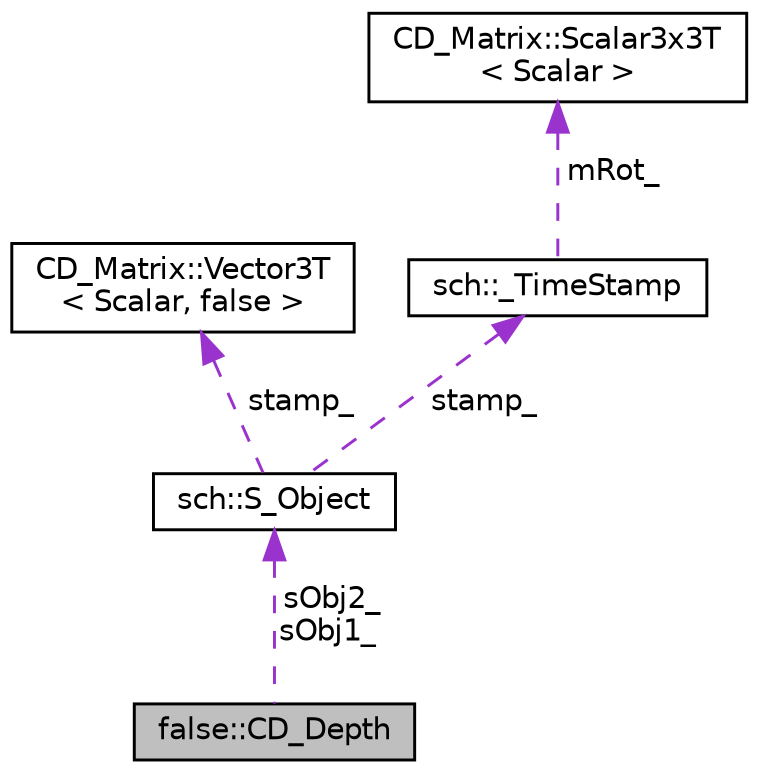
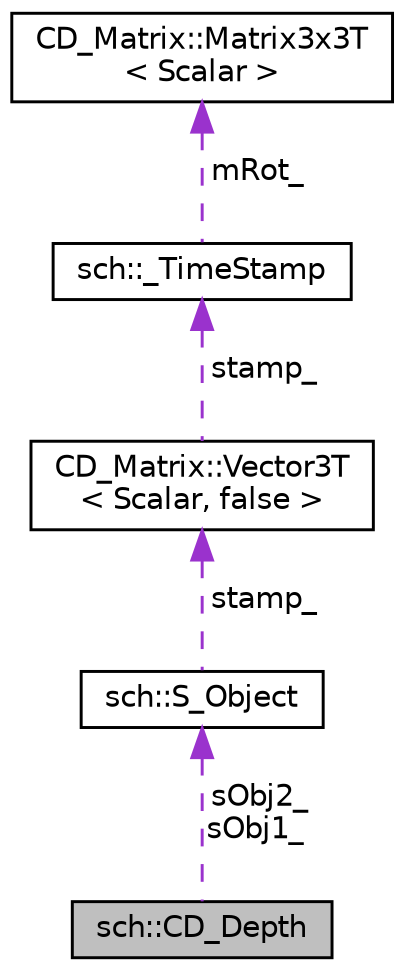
(558, 58) -> (202, 58)
(404, 403) -> (202, 385)
(274, 732) -> (202, 930)
